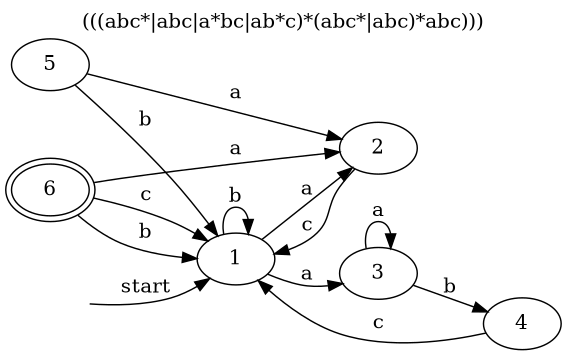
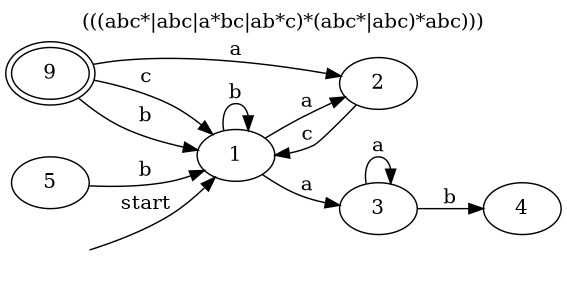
(207, 105) -> none
(50, 190) -> (50, 73)
(371, 341) -> none
